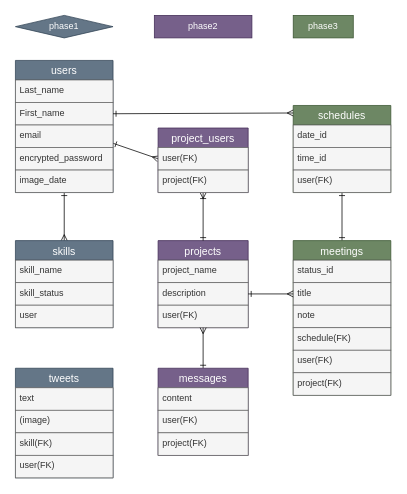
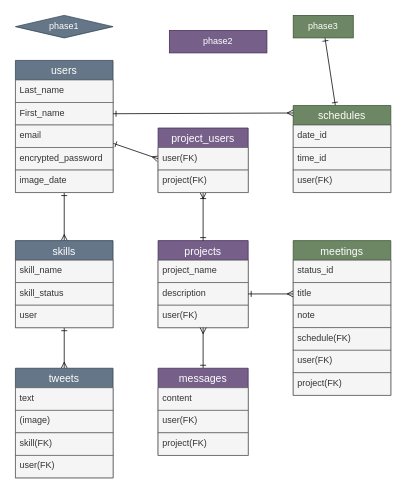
(203, 27) -> (218, 42)
(342, 237) -> (330, 72)
none -> (64, 349)
